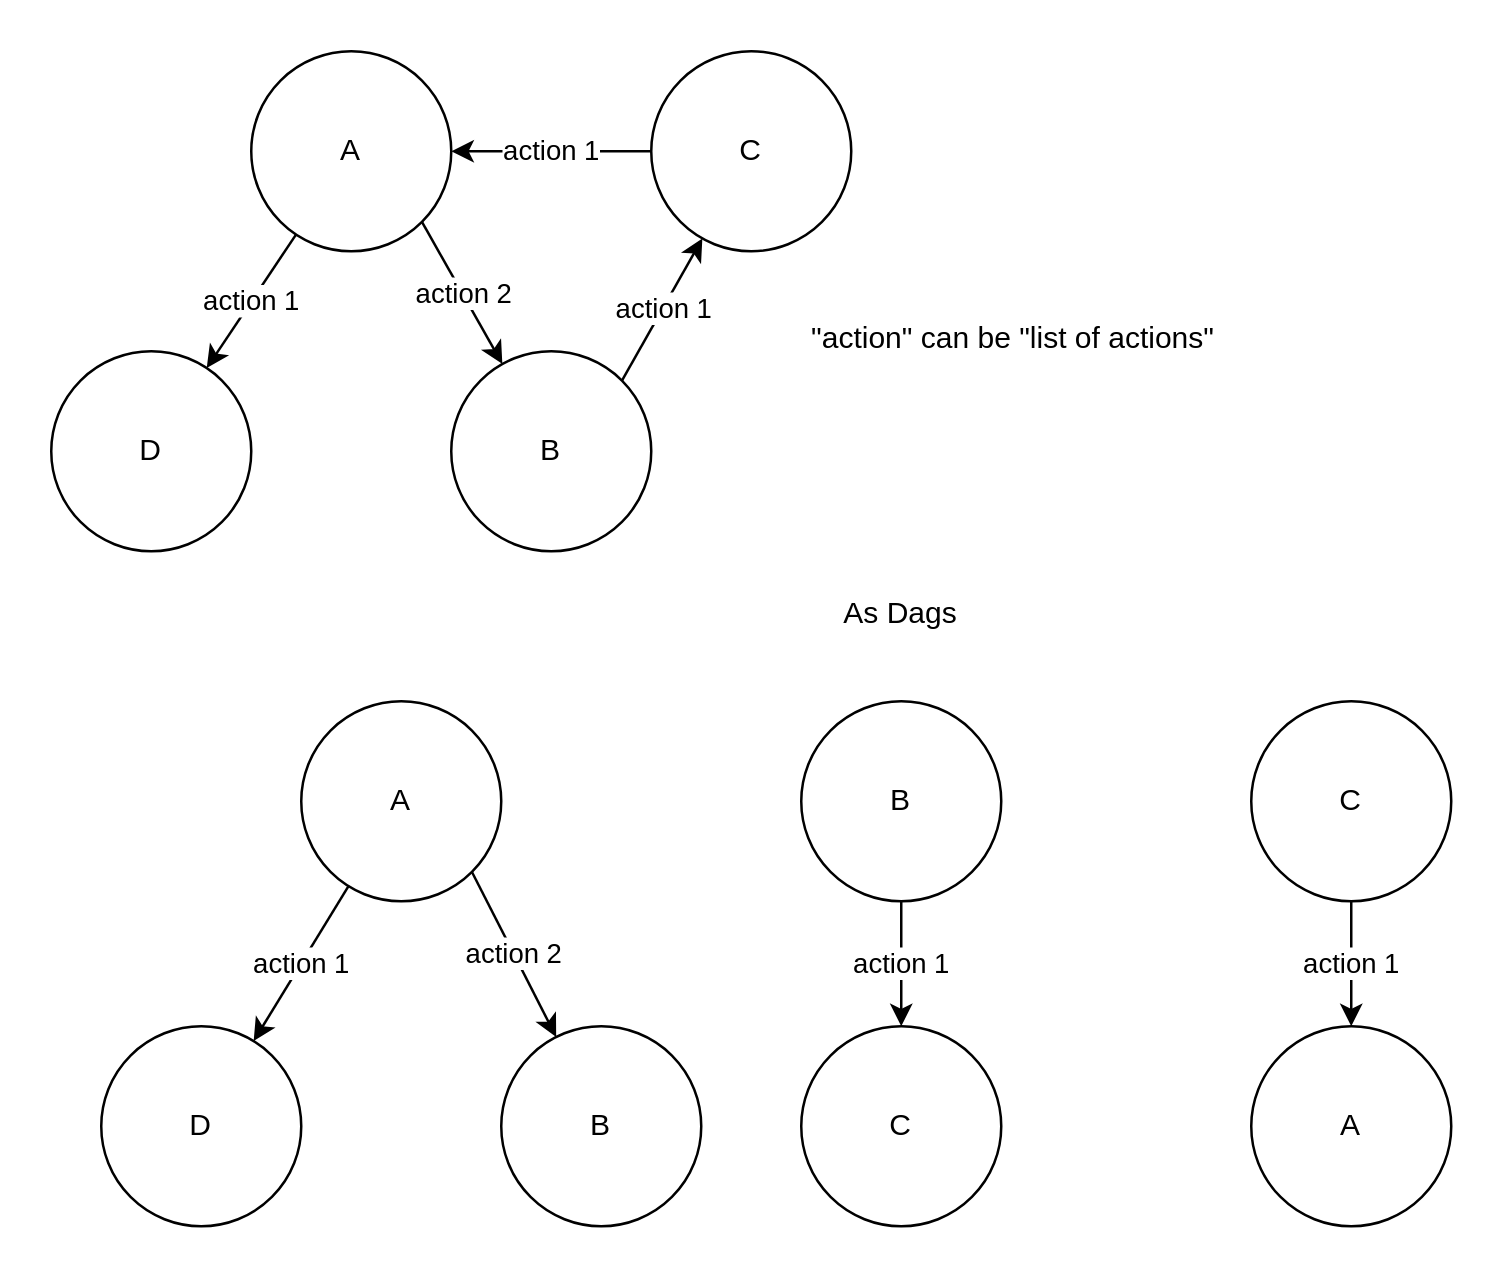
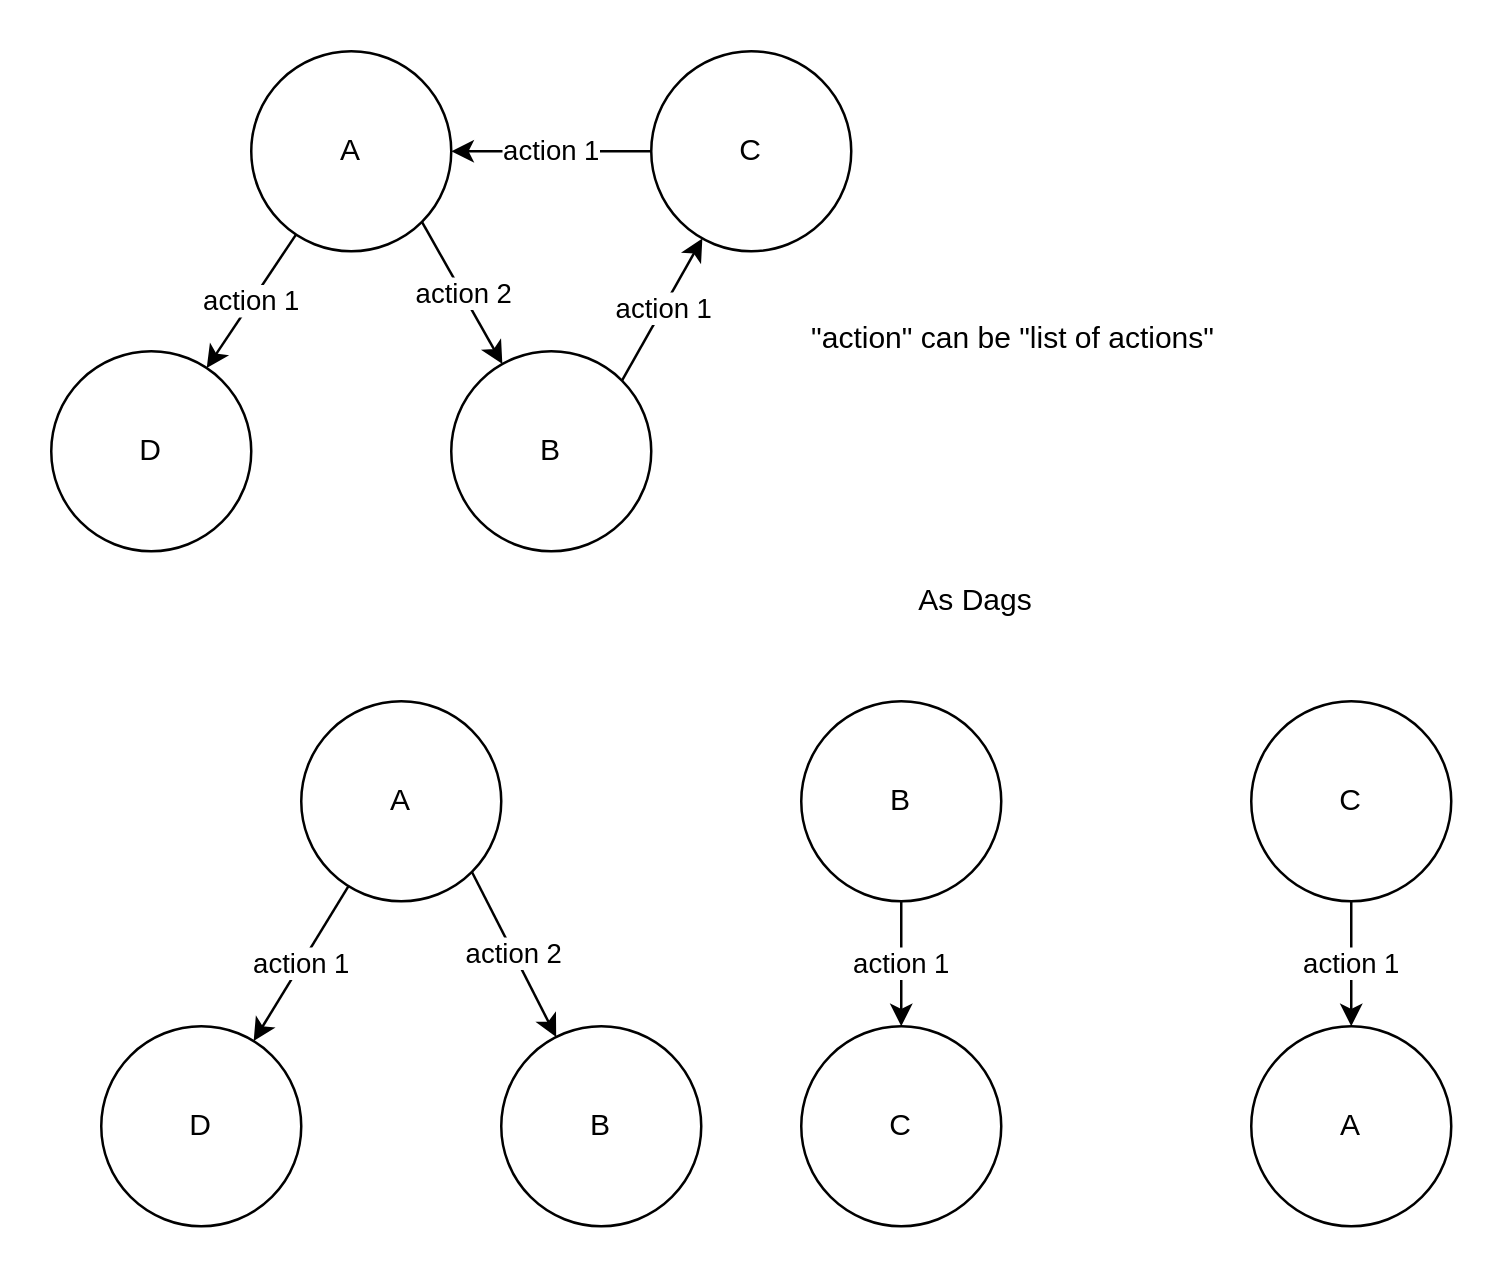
(901, 614) -> (976, 601)
